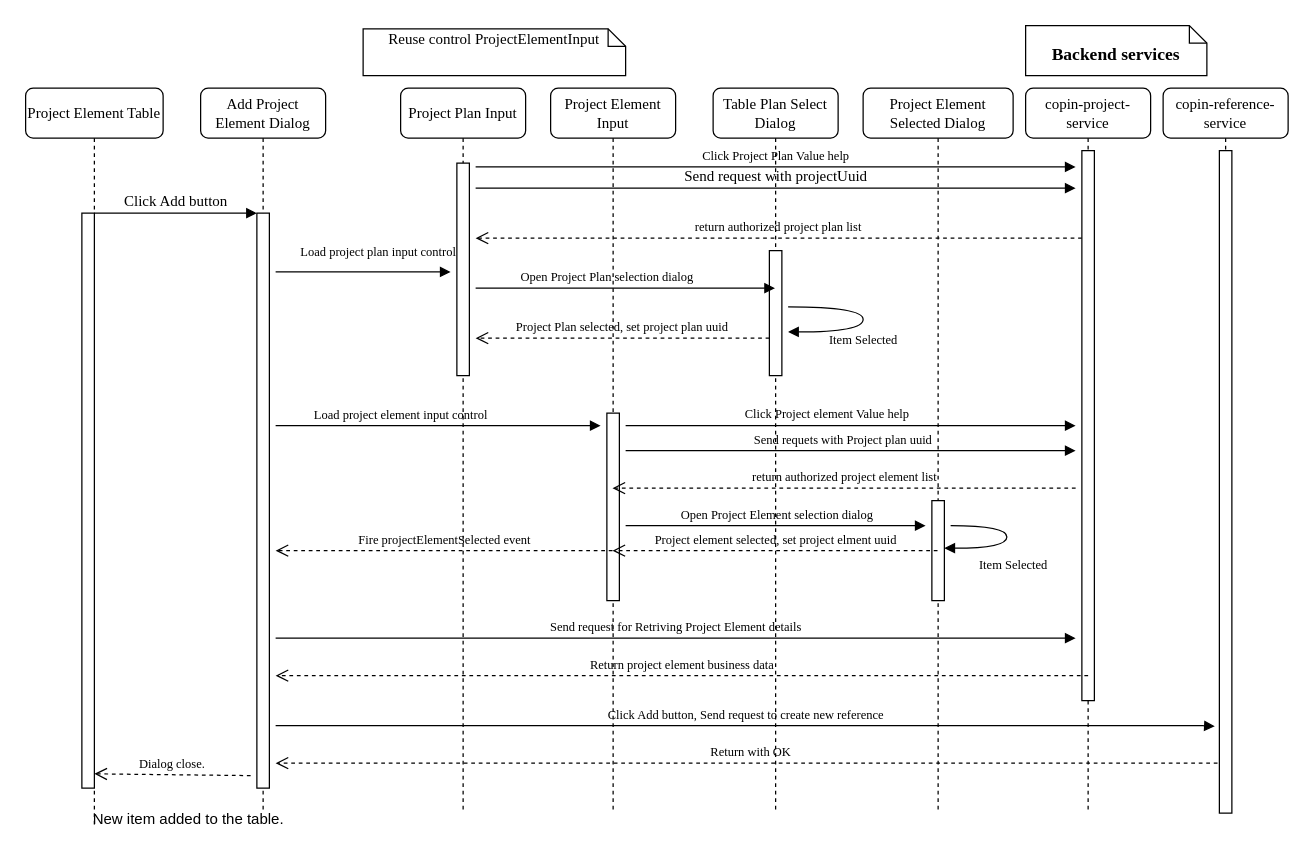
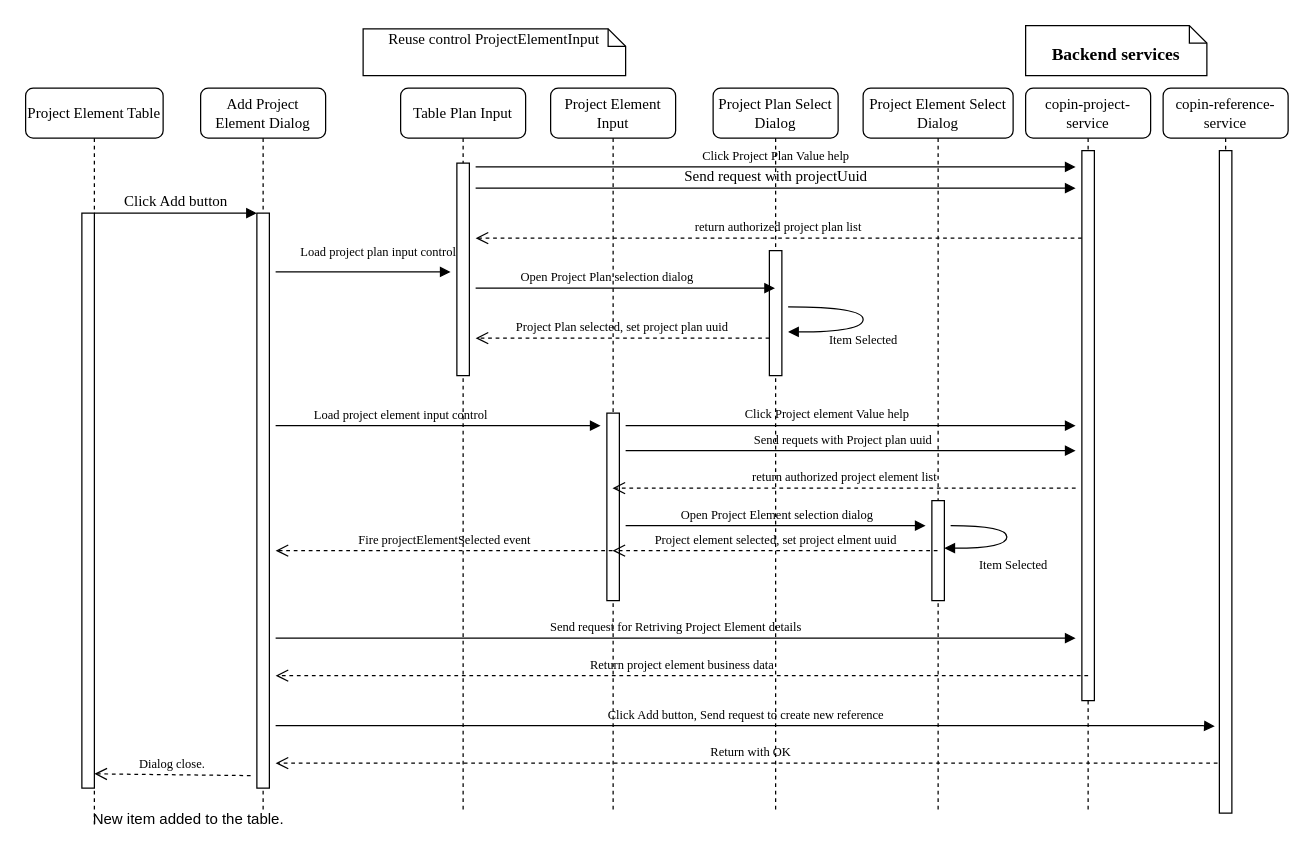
(463, 113) -> (463, 113)
(776, 113) -> (776, 113)
(938, 113) -> (938, 113)
